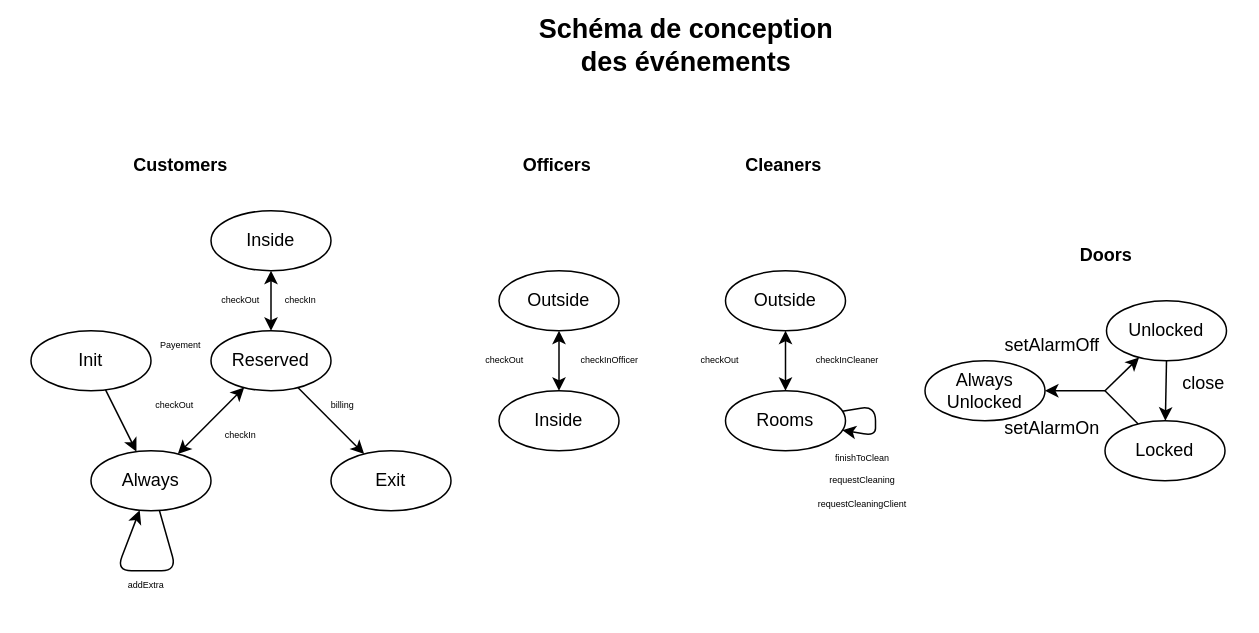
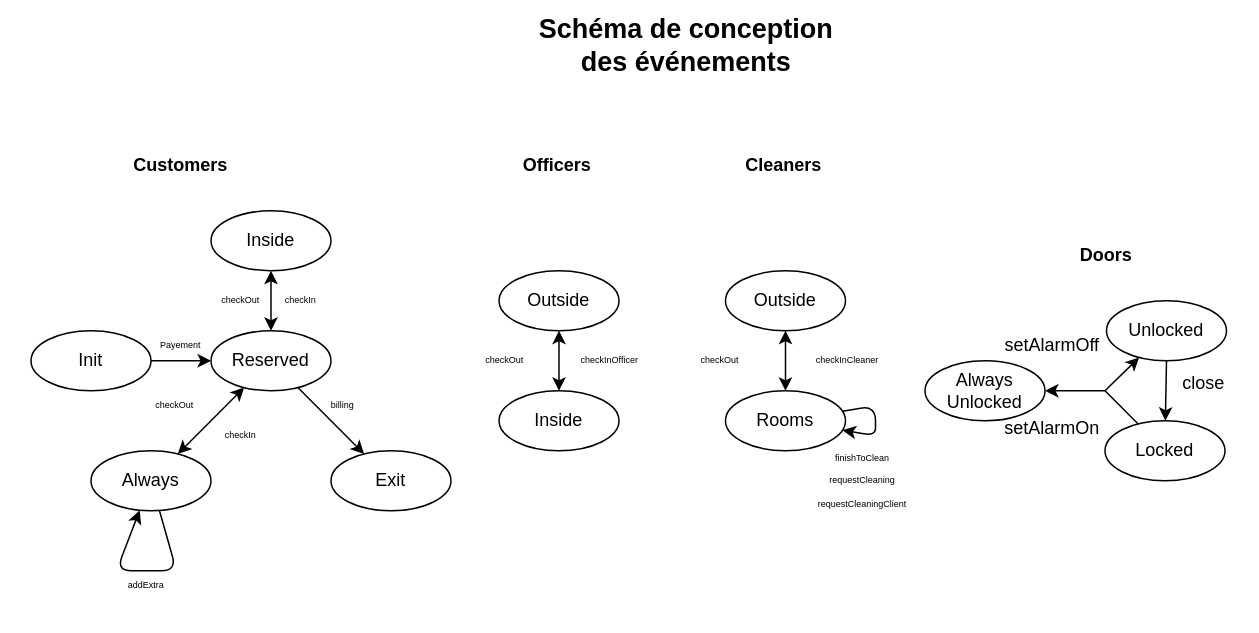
(118, 416) -> (176, 361)
